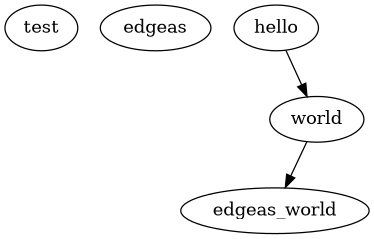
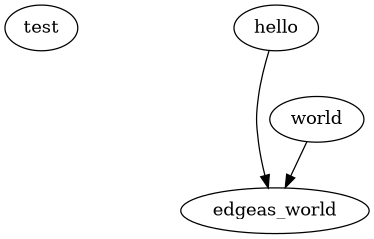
(156, 28) -> none
(294, 68) -> (257, 113)
